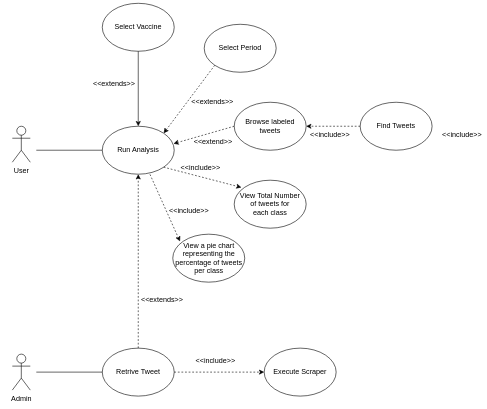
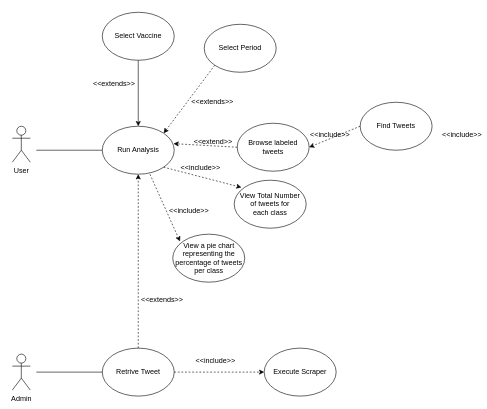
(138, 27) -> (138, 36)
(270, 126) -> (273, 147)
